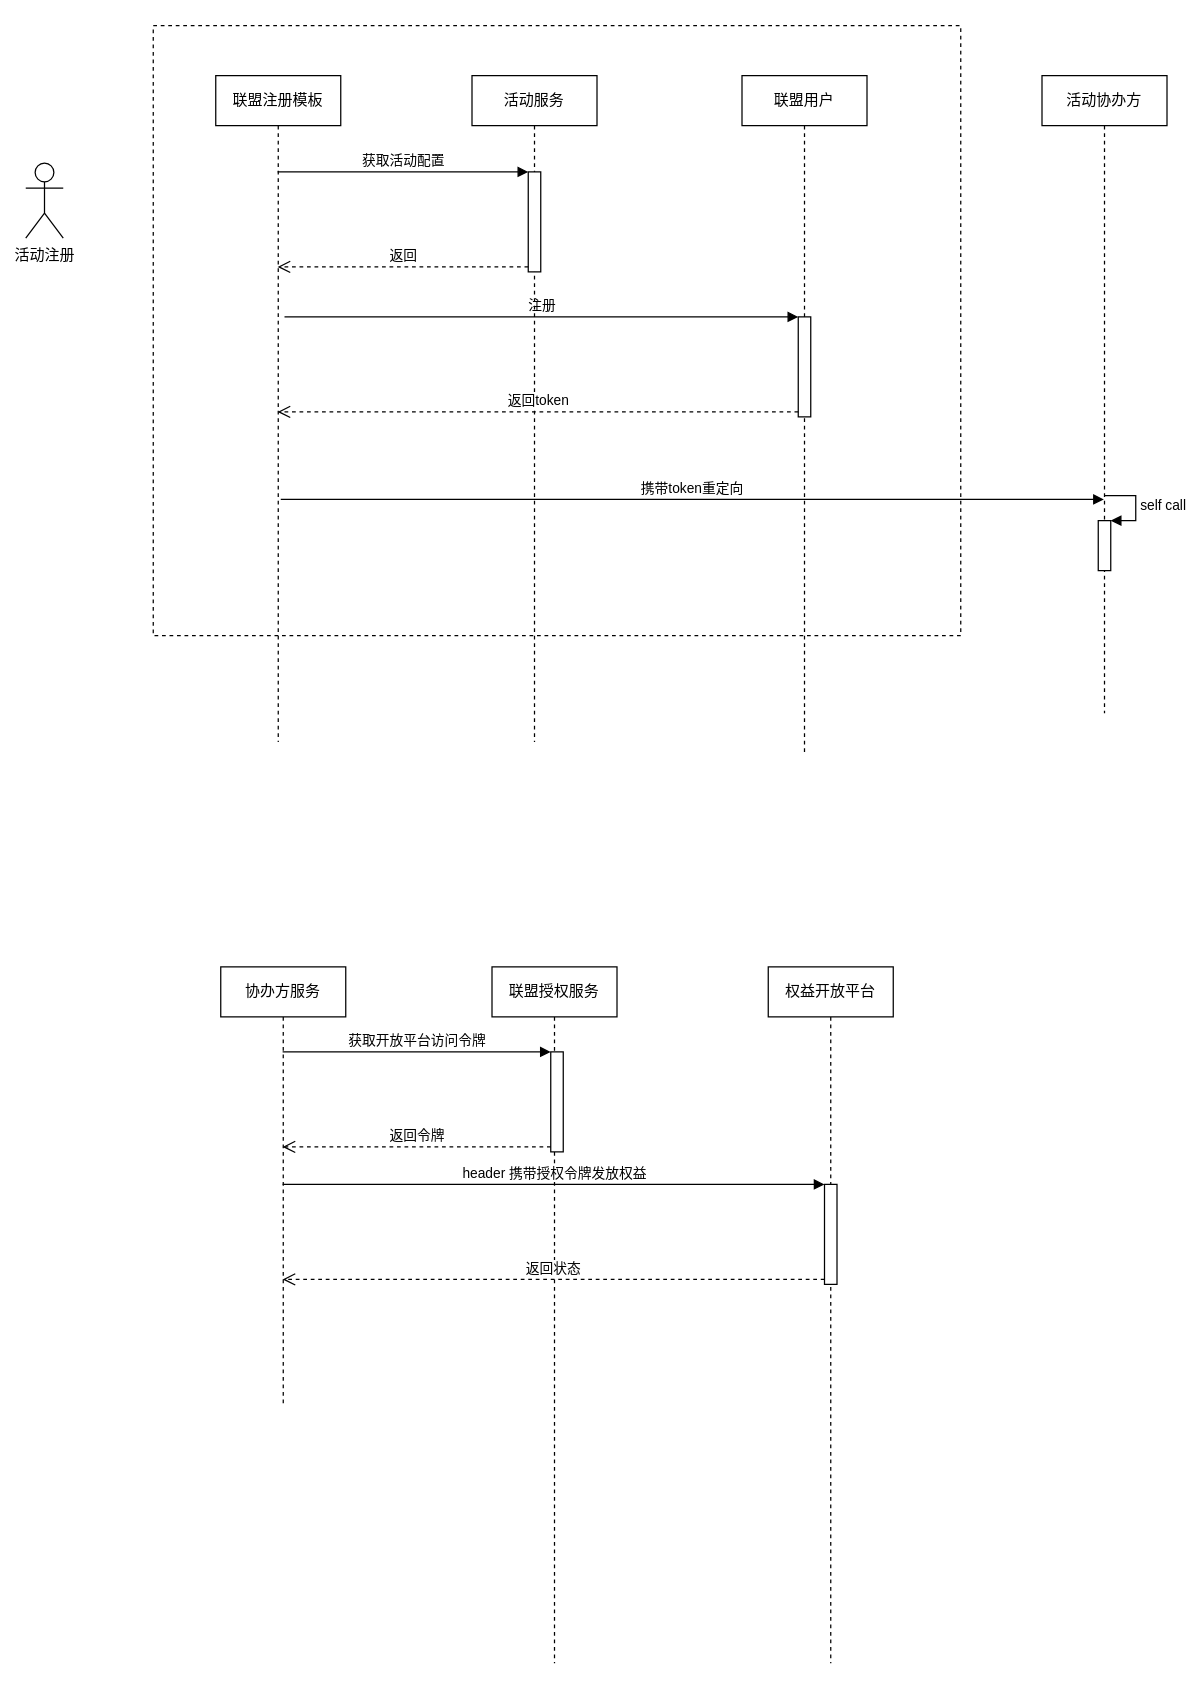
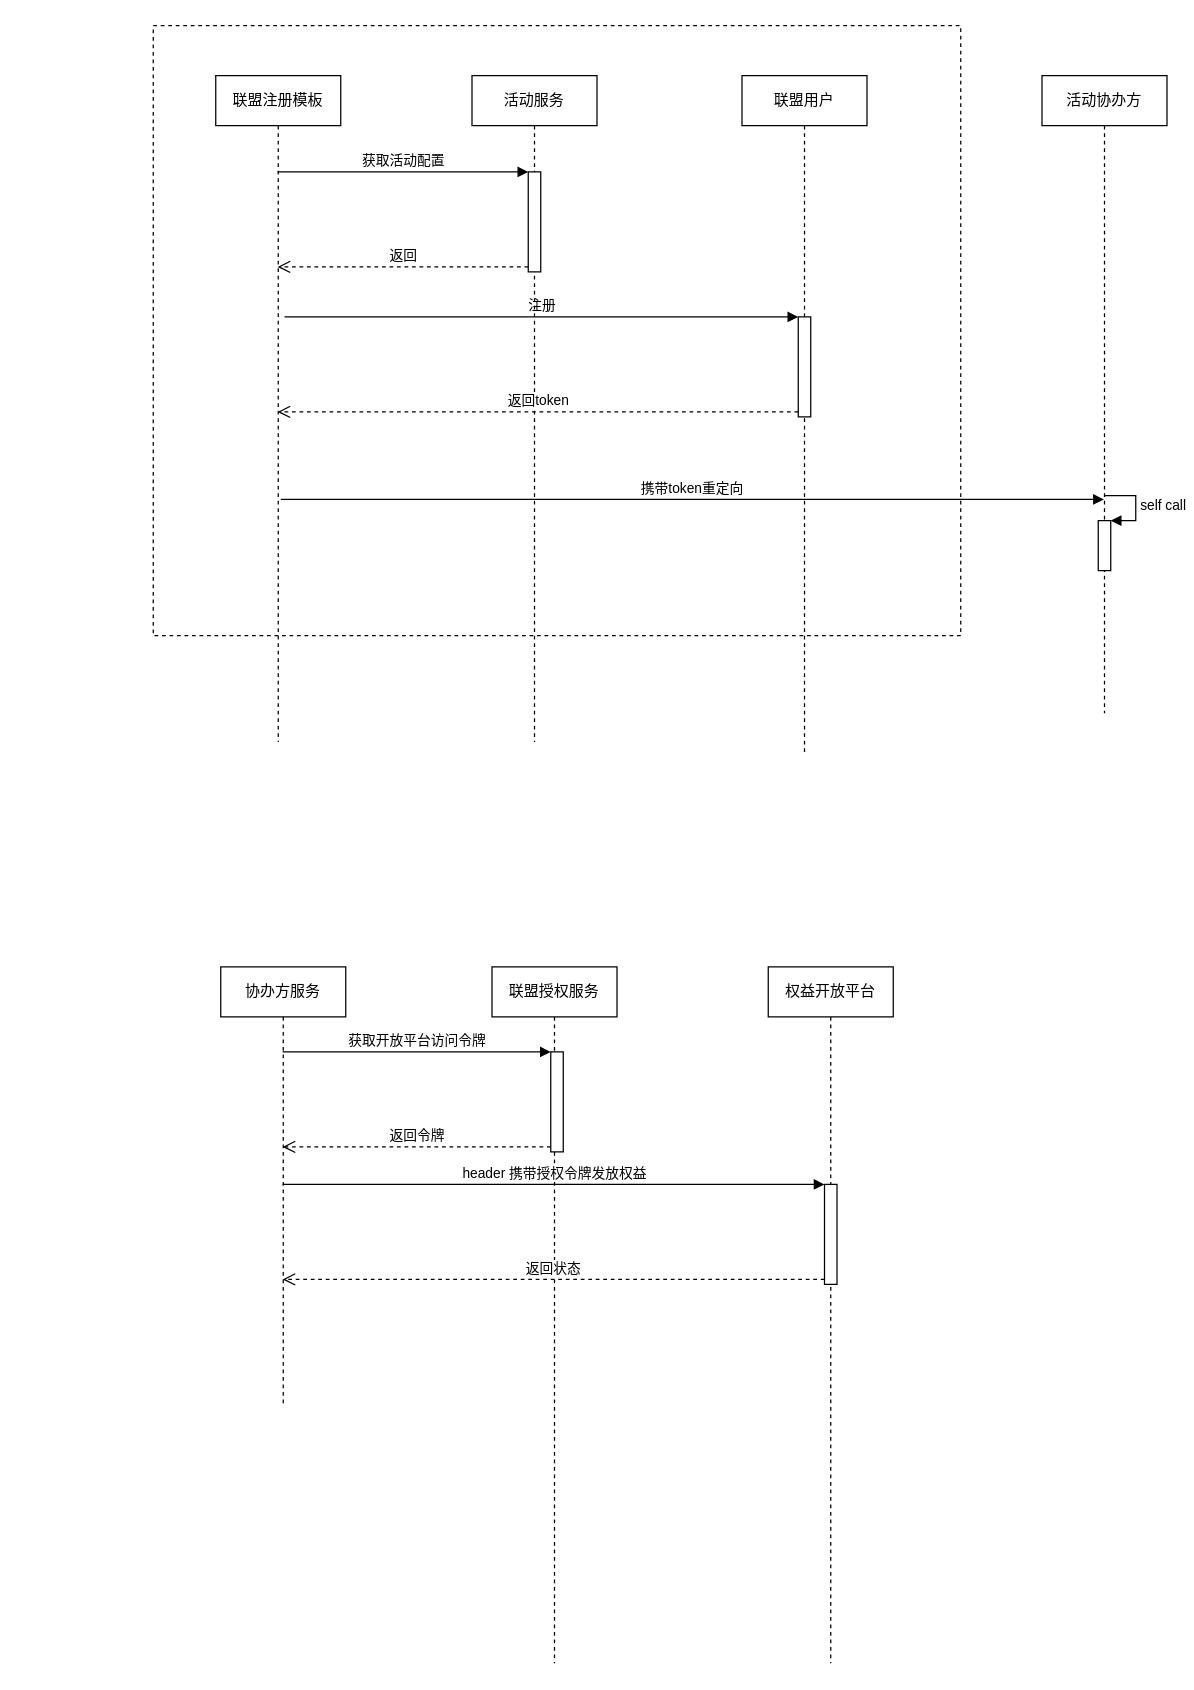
(44, 201) -> none
